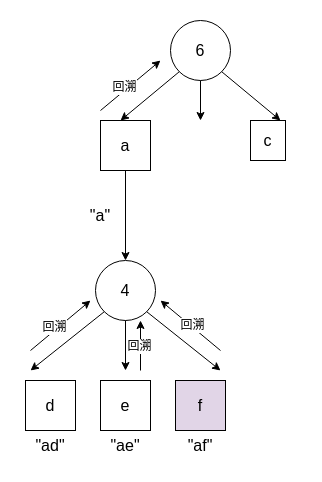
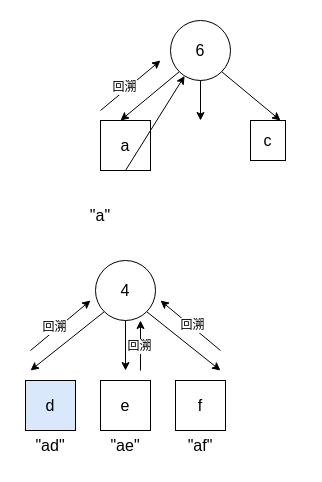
(126, 212) -> (153, 126)
(51, 406) -> (51, 406)
(201, 406) -> (201, 406)
